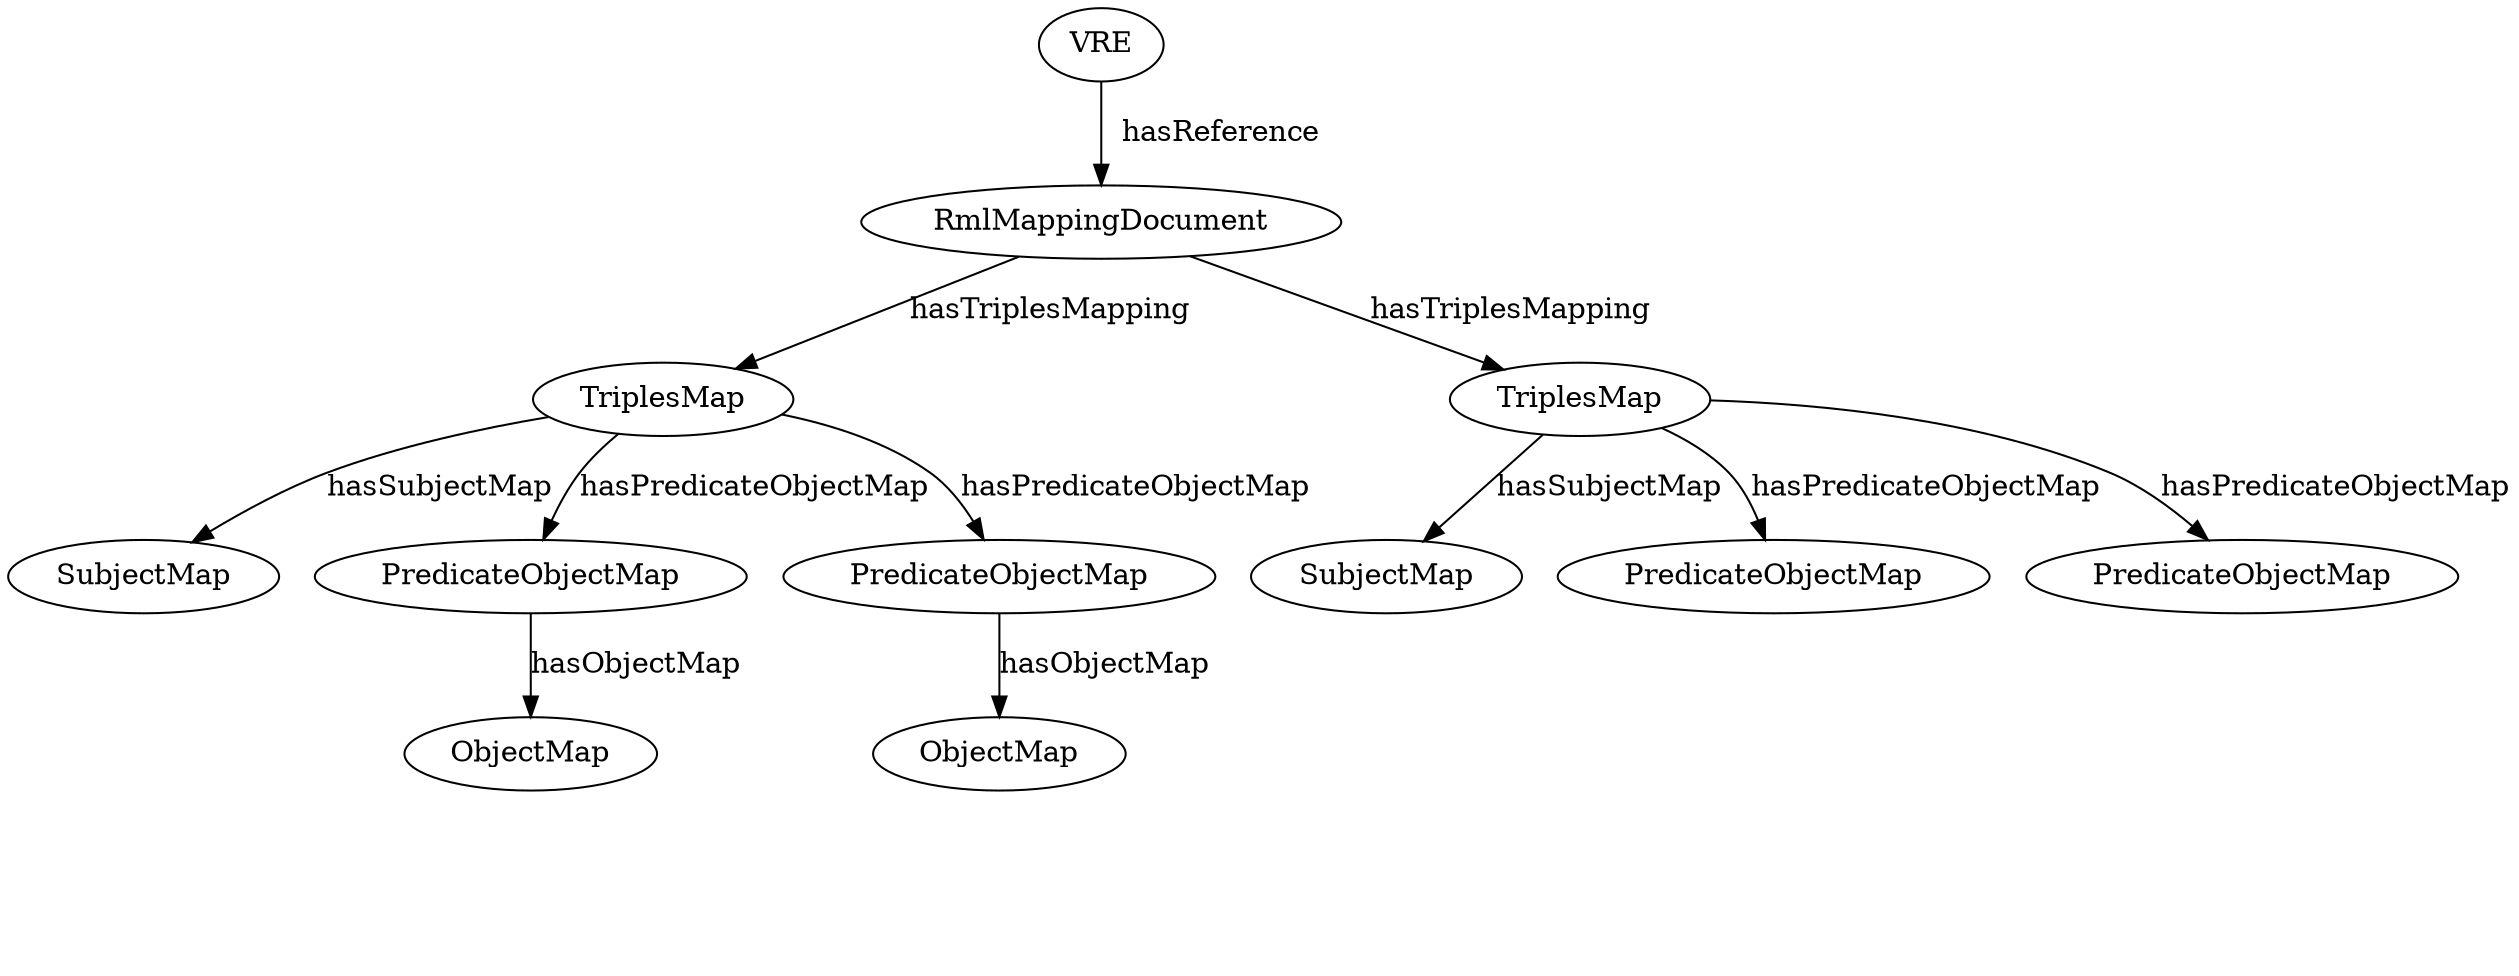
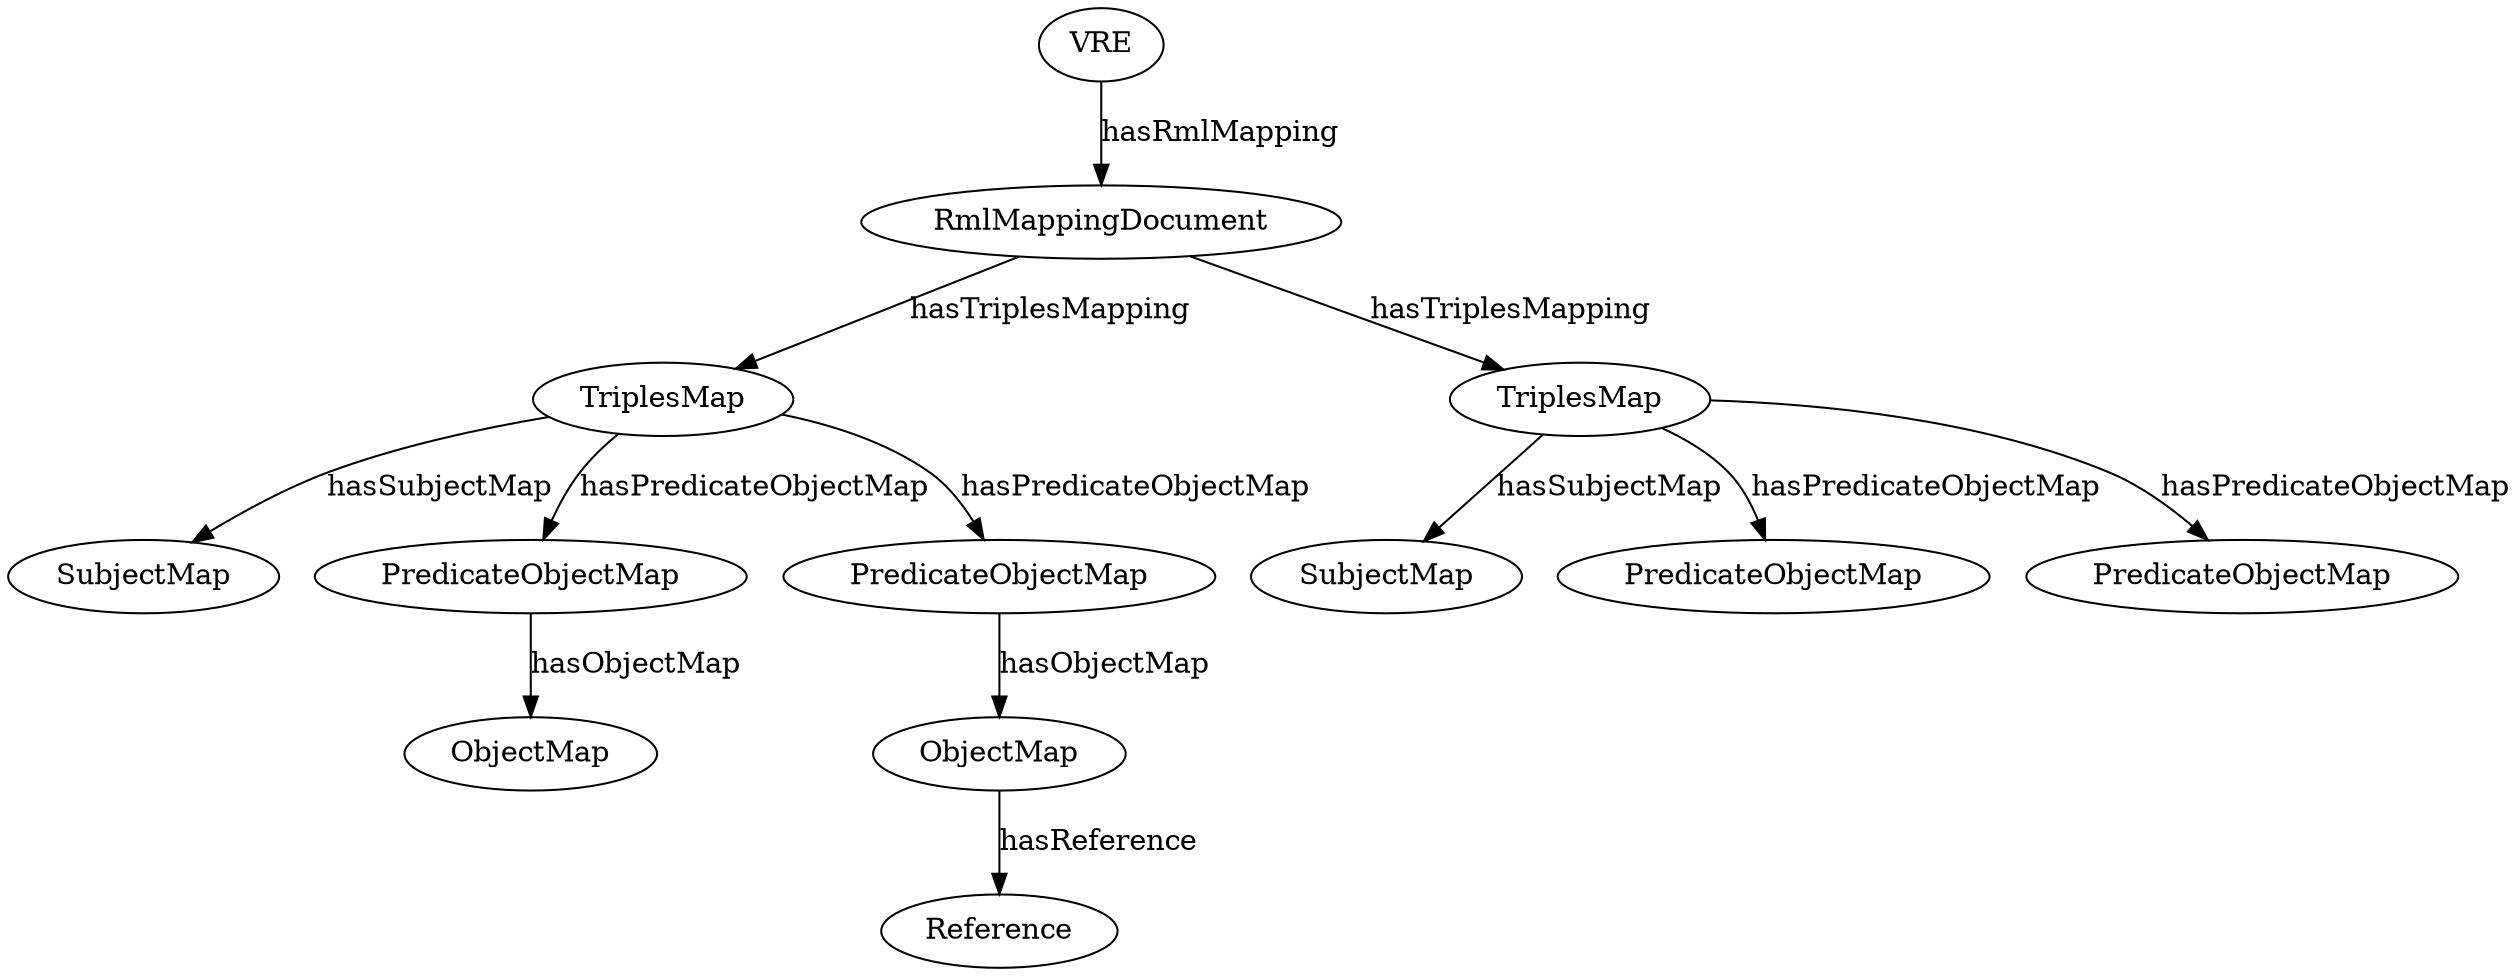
(1220, 133) -> (1220, 133)
none -> (999, 931)
